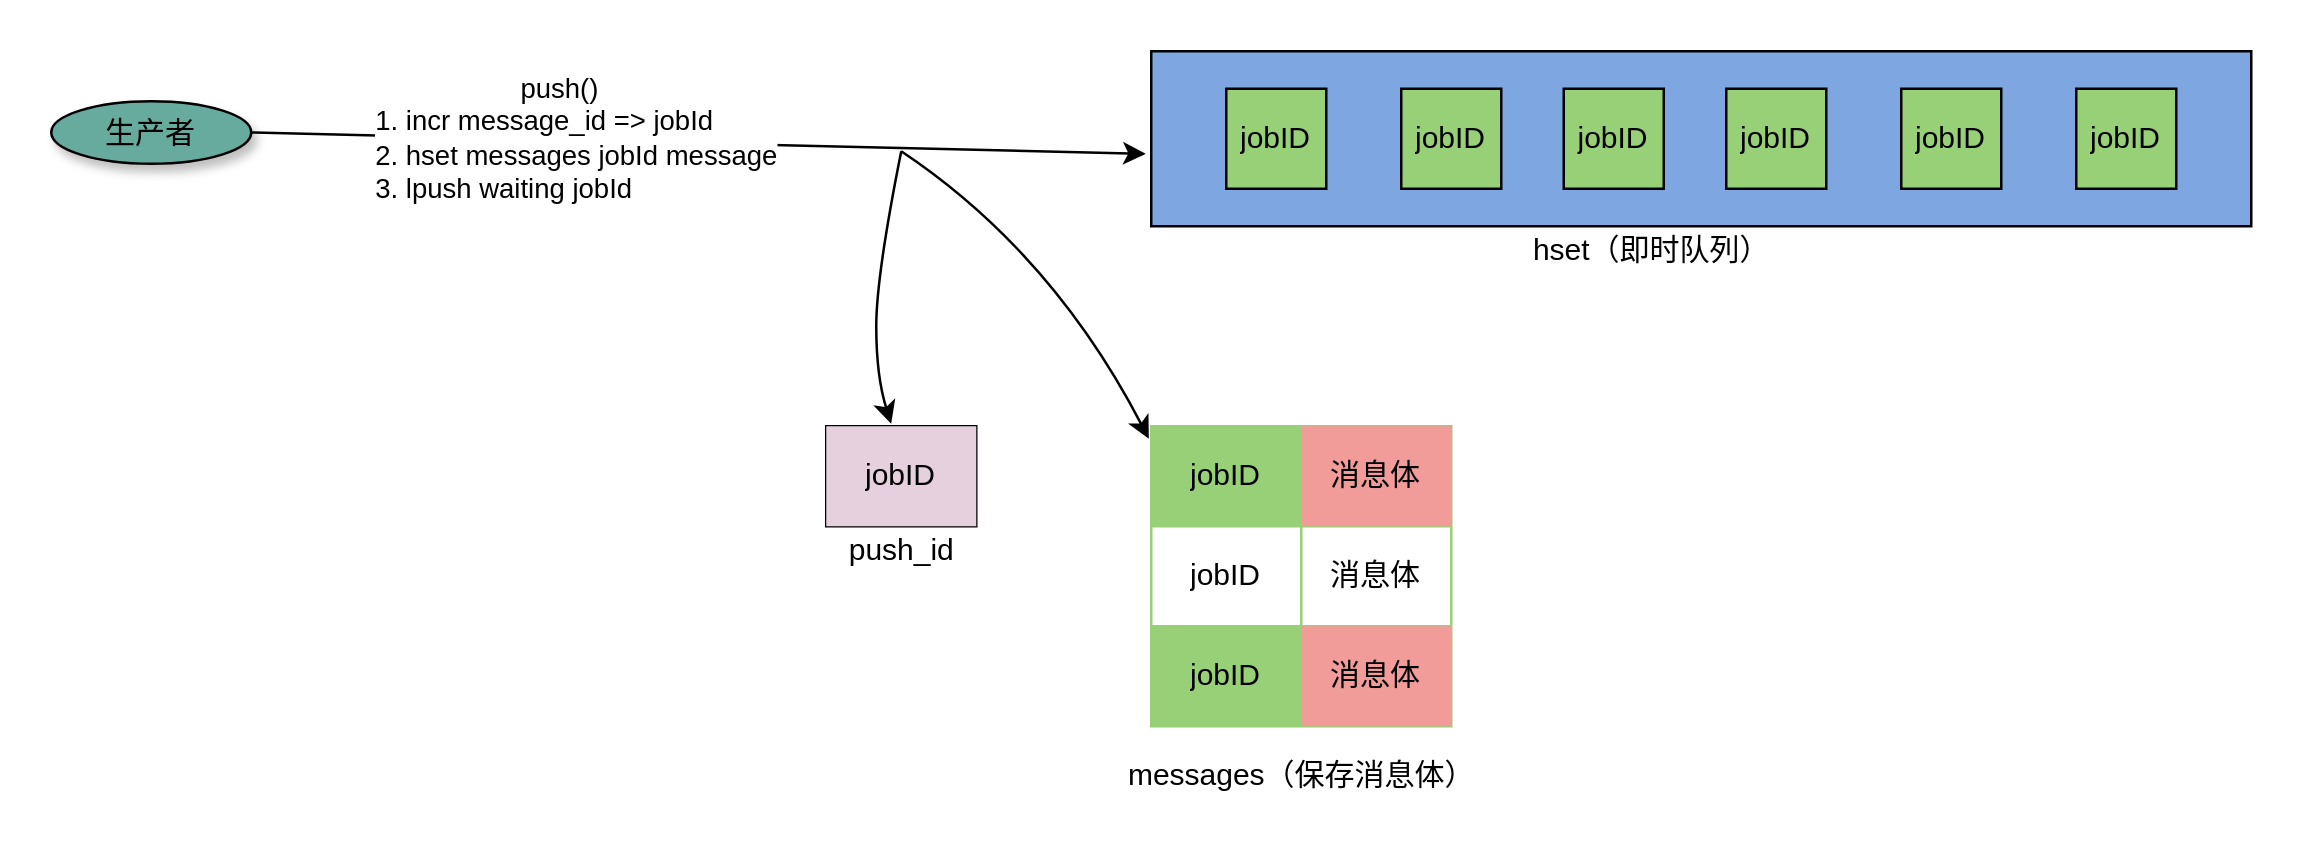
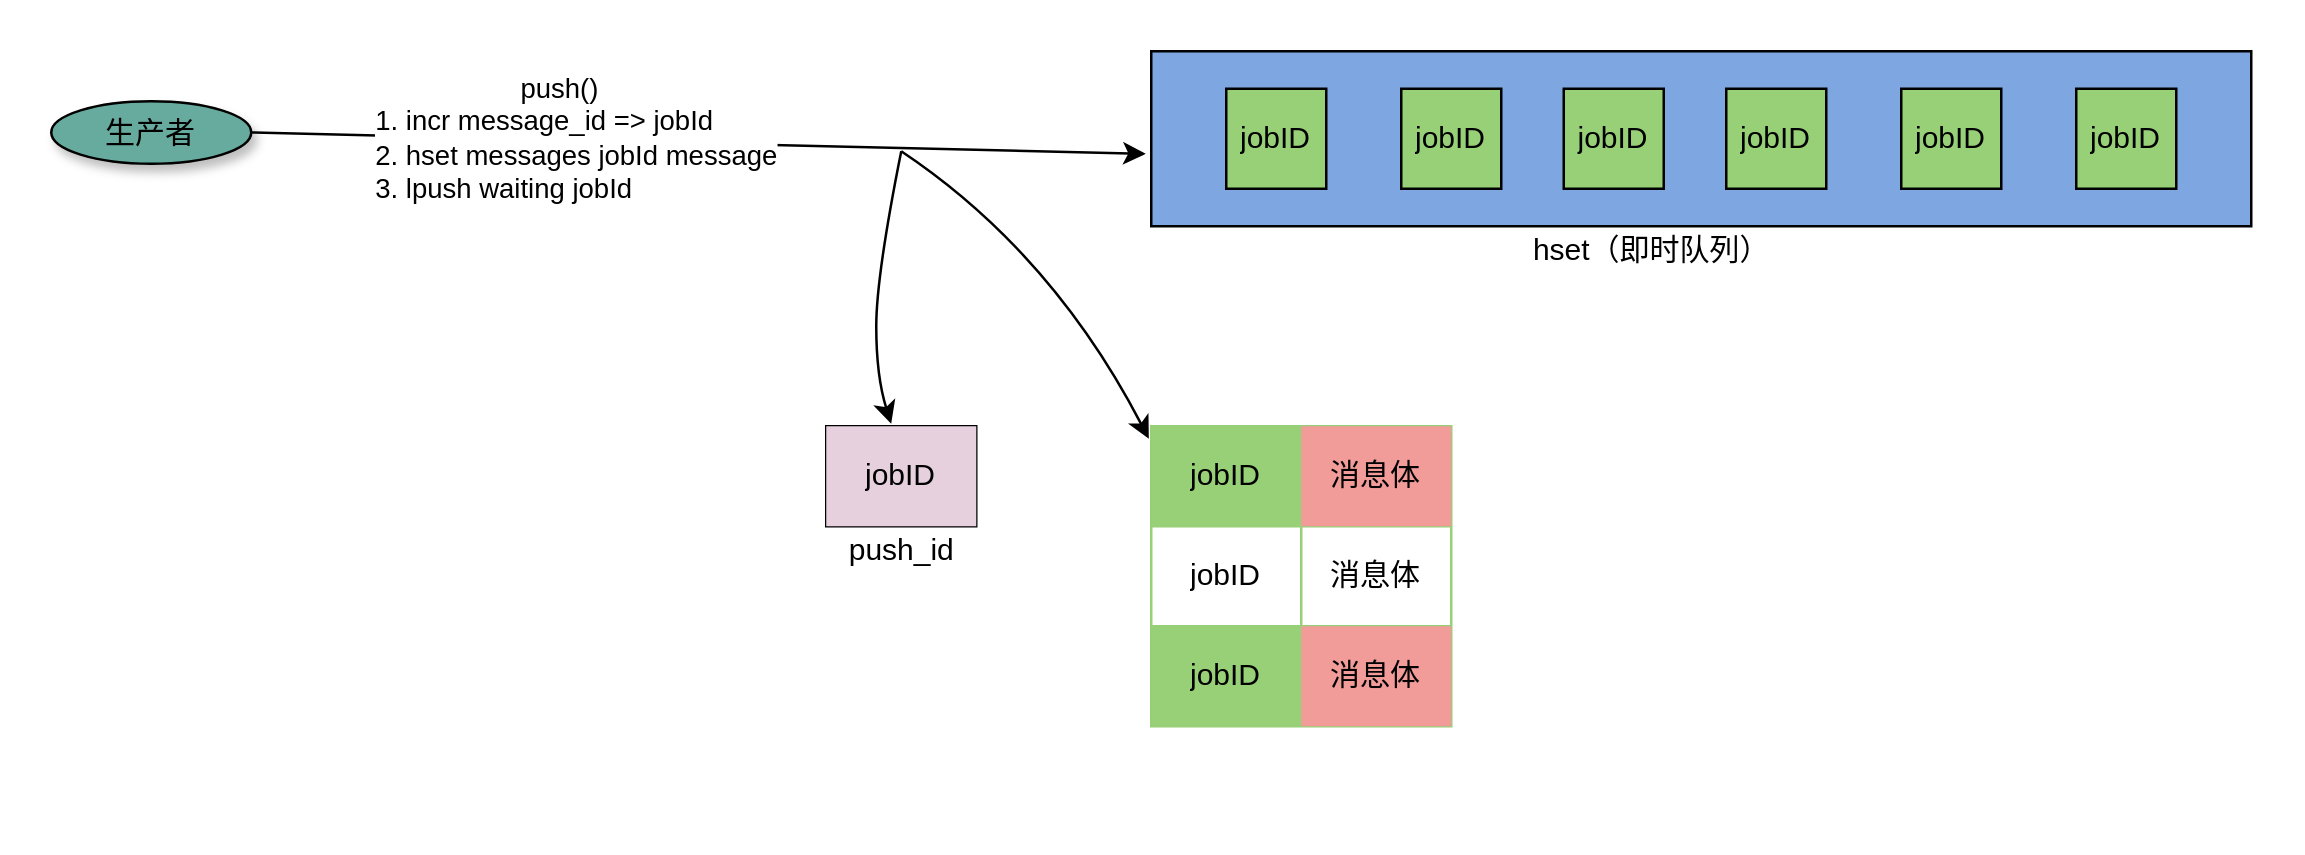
(1301, 776) -> none
